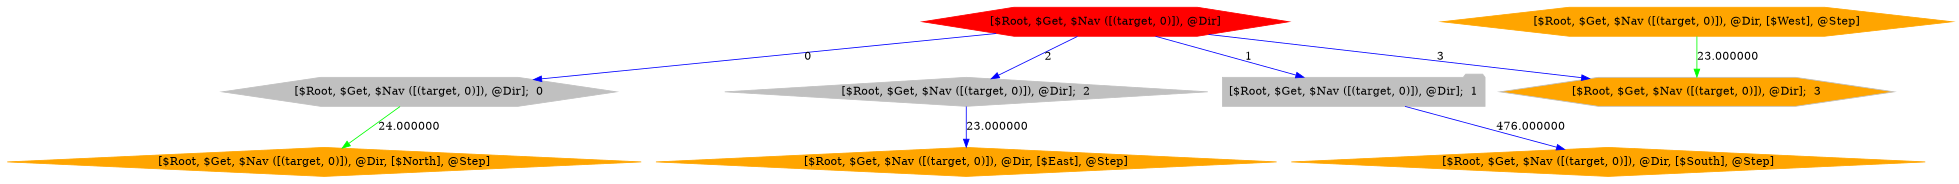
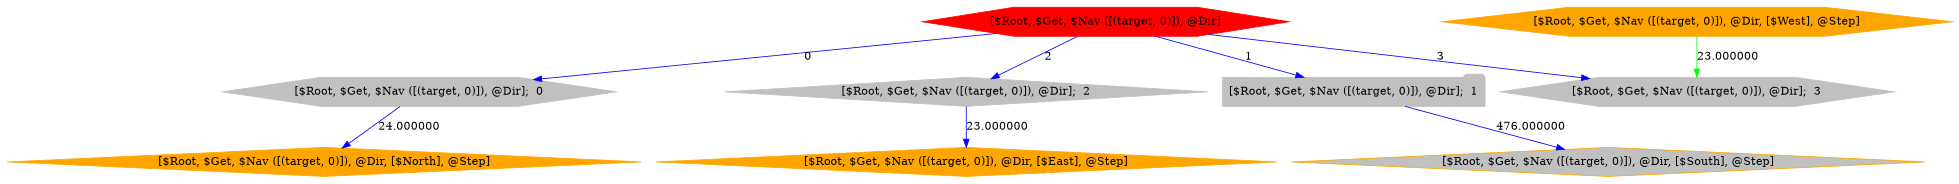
(1697, 92) -> (1697, 92)
(374, 125) -> (374, 125)
(1608, 162) -> (1608, 162)
